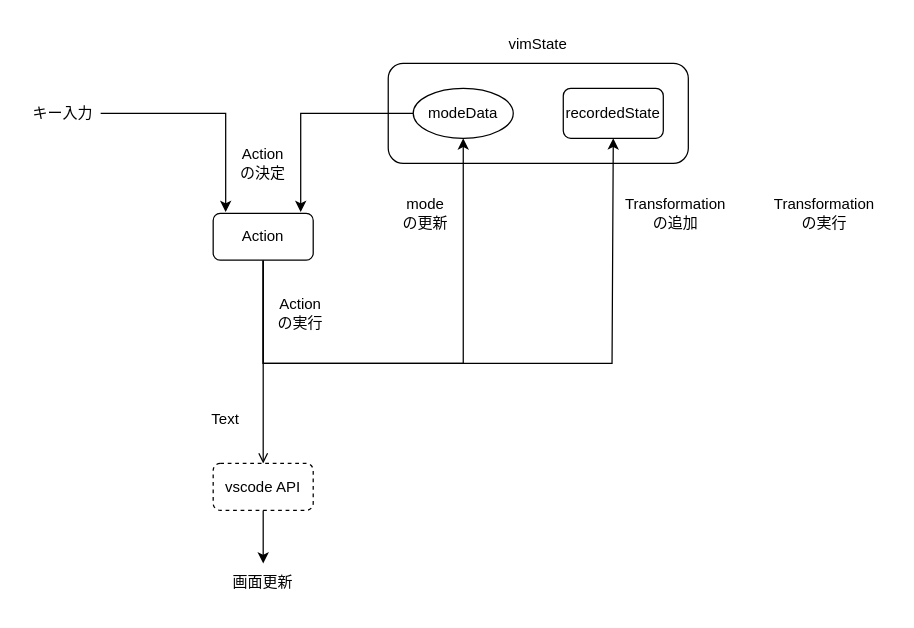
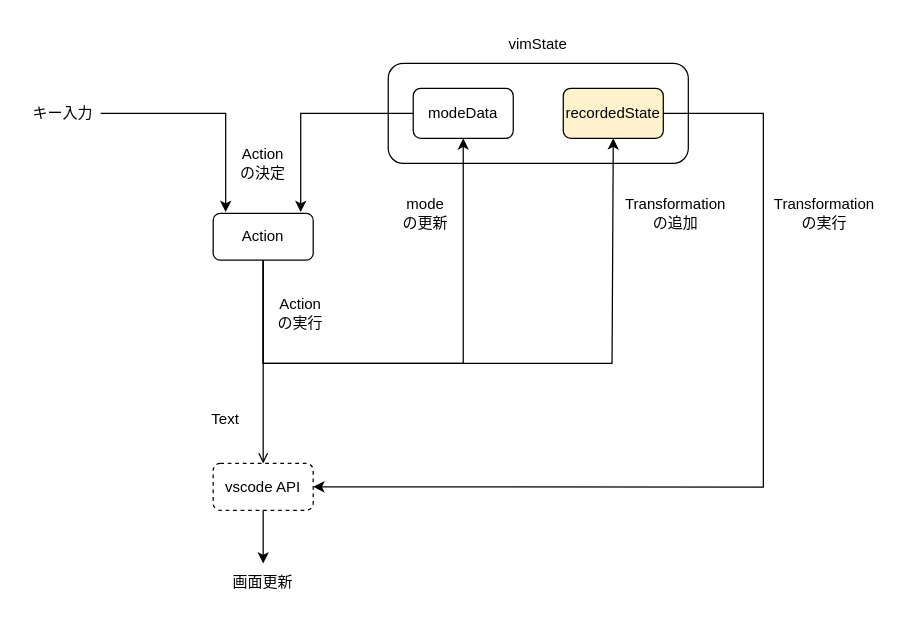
(463, 113) -> (463, 113)
(613, 113) -> (613, 113)
none -> (763, 471)
